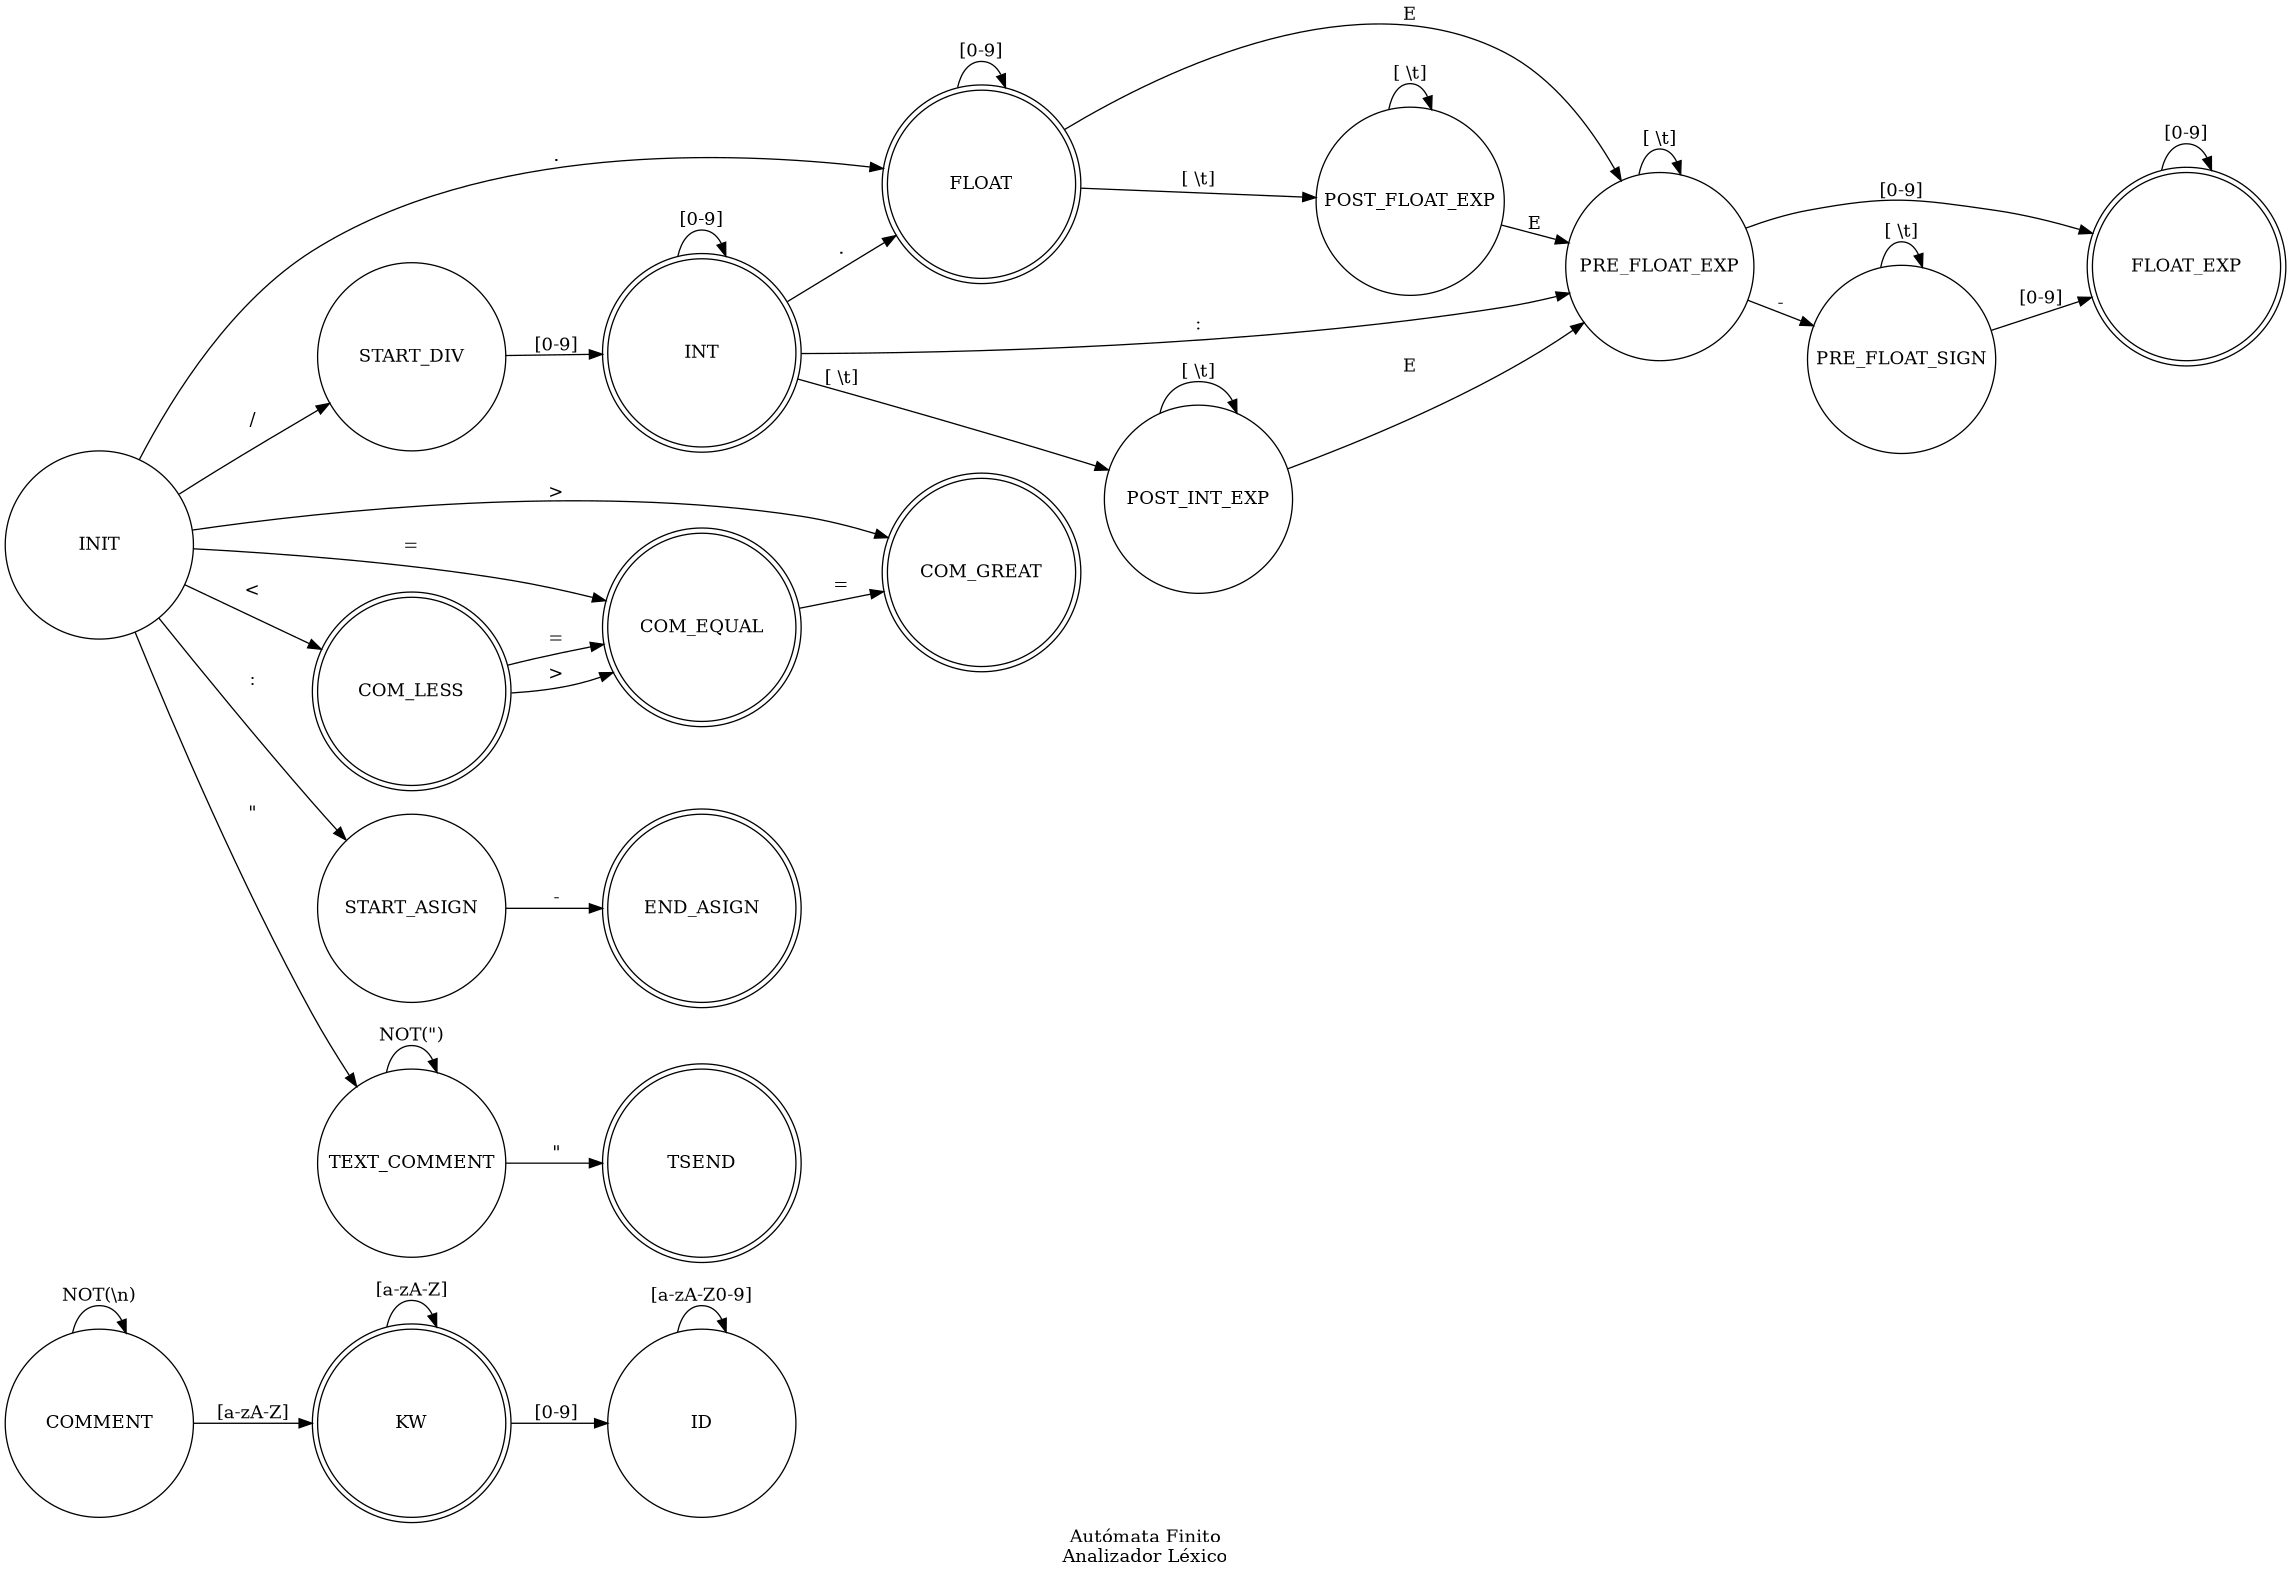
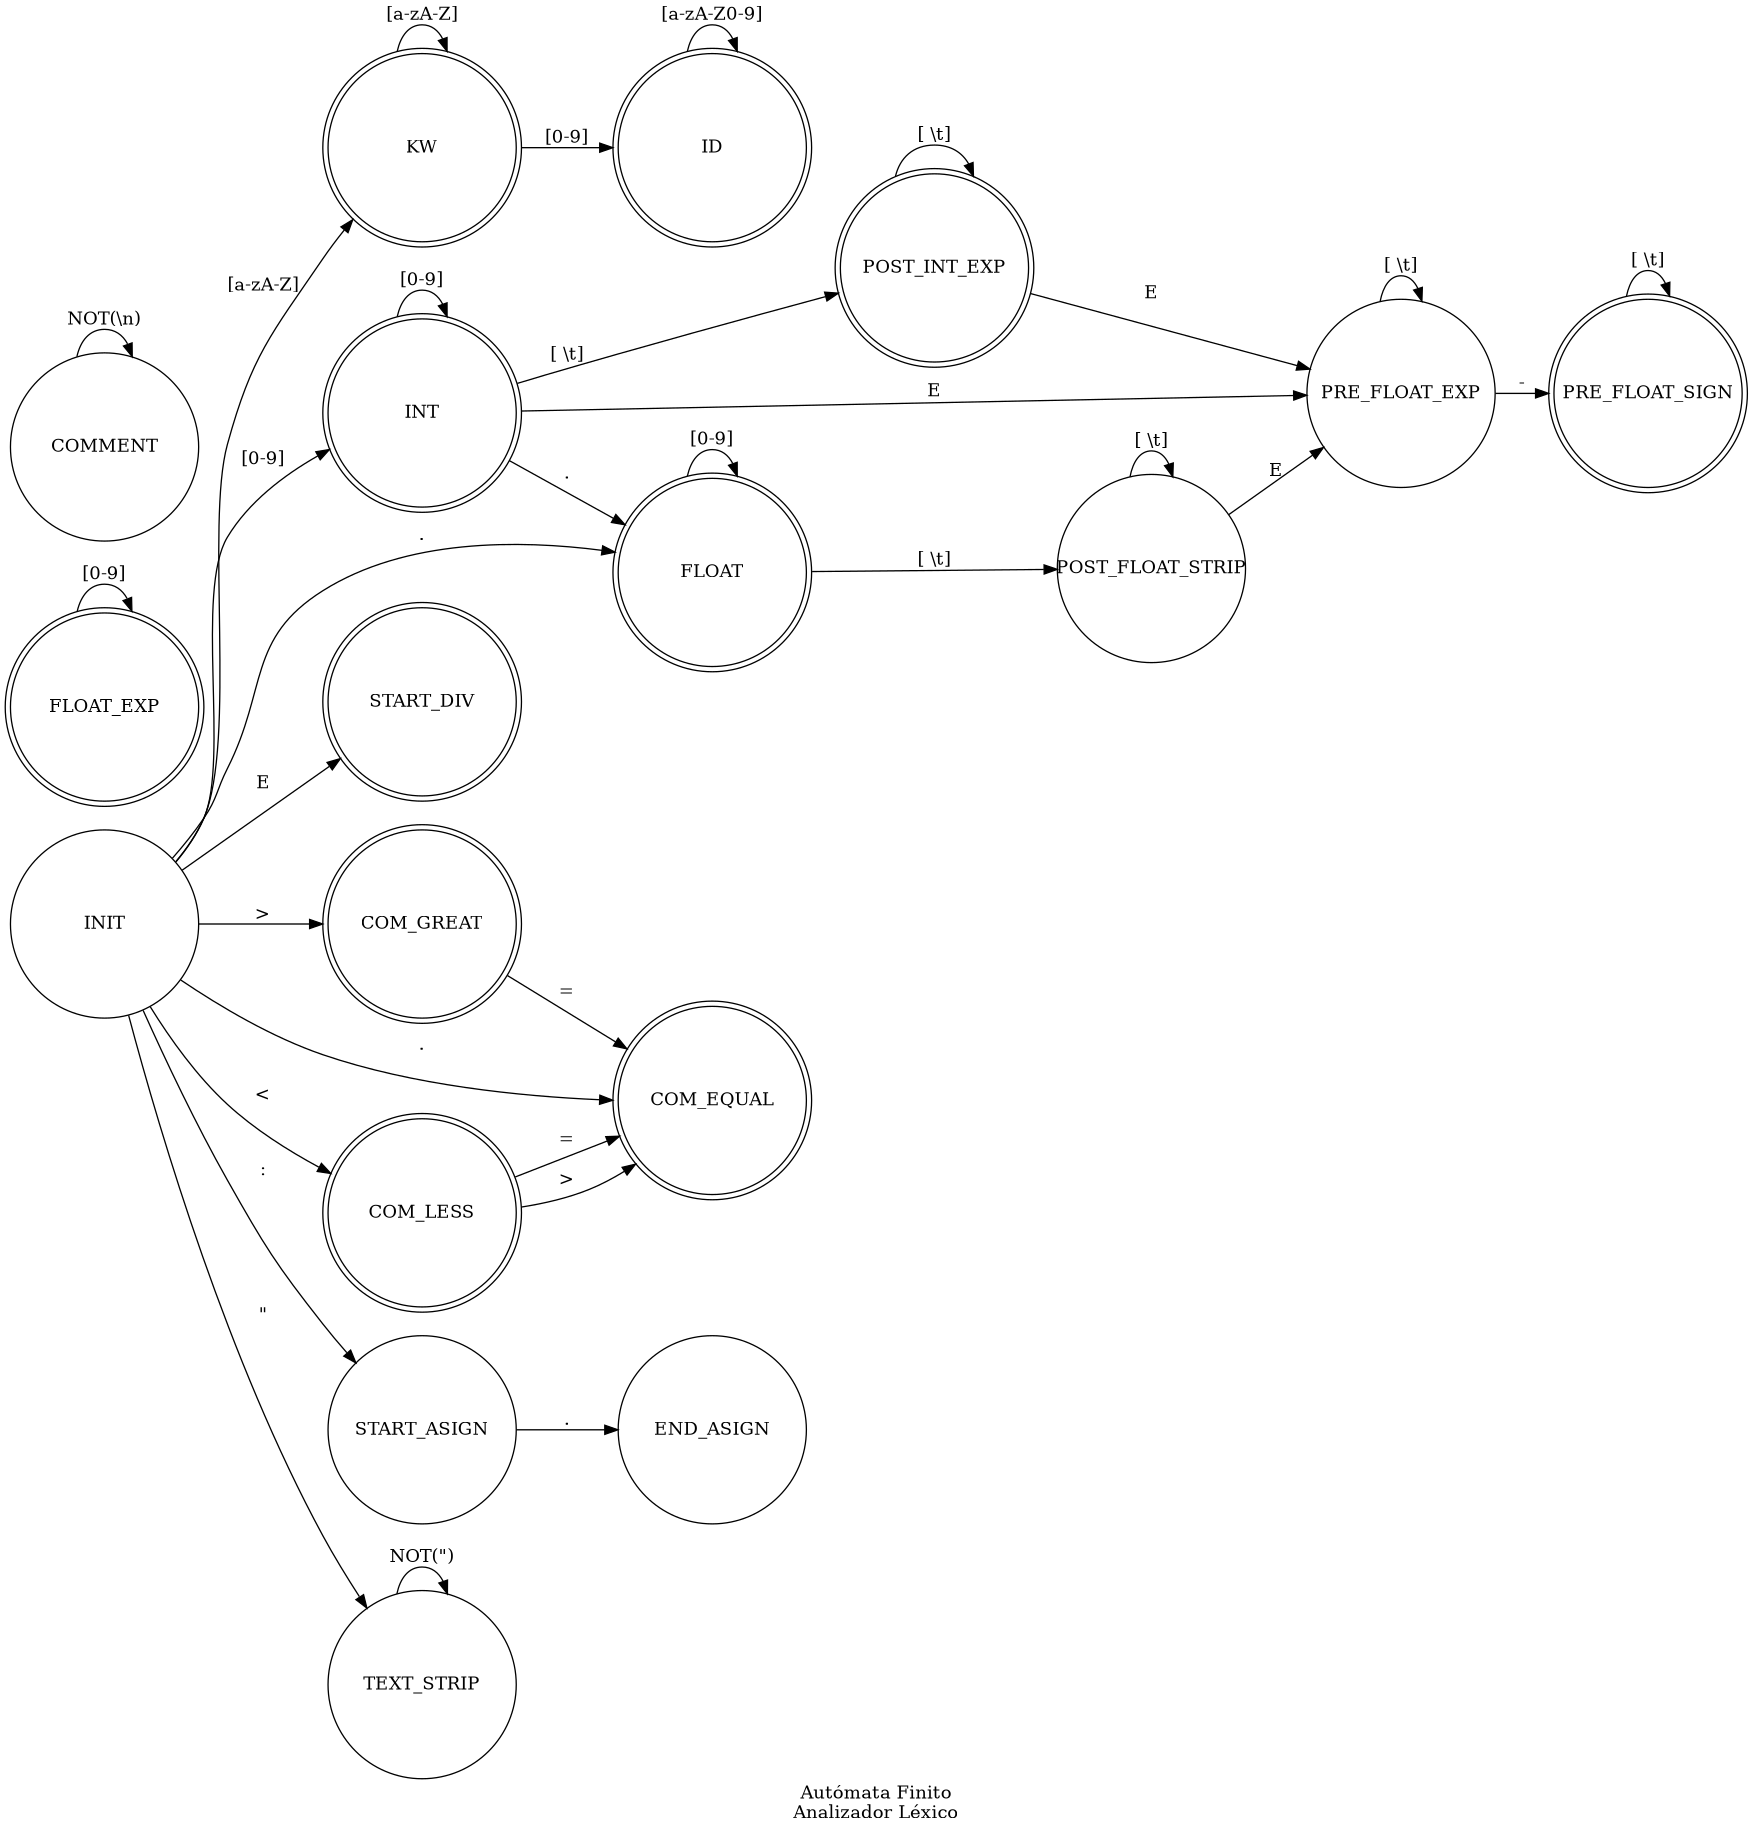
(1357, 26) -> none
(1410, 201) -> (1151, 569)
(1913, 201) -> none
(2035, 316) -> none
(1198, 325) -> (934, 391)
(548, 355) -> (232, 530)
(412, 357) -> (422, 702)
(1902, 359) -> (1648, 393)
(253, 420) -> (263, 784)
(1198, 499) -> (934, 268)
(412, 547) -> (422, 1045)
(835, 601) -> (562, 1009)
(557, 899) -> (567, 1420)
(702, 908) -> (712, 1430)
(412, 1163) -> (422, 1685)
(702, 1163) -> none
(246, 1423) -> (219, 535)
(702, 1423) -> (712, 148)
